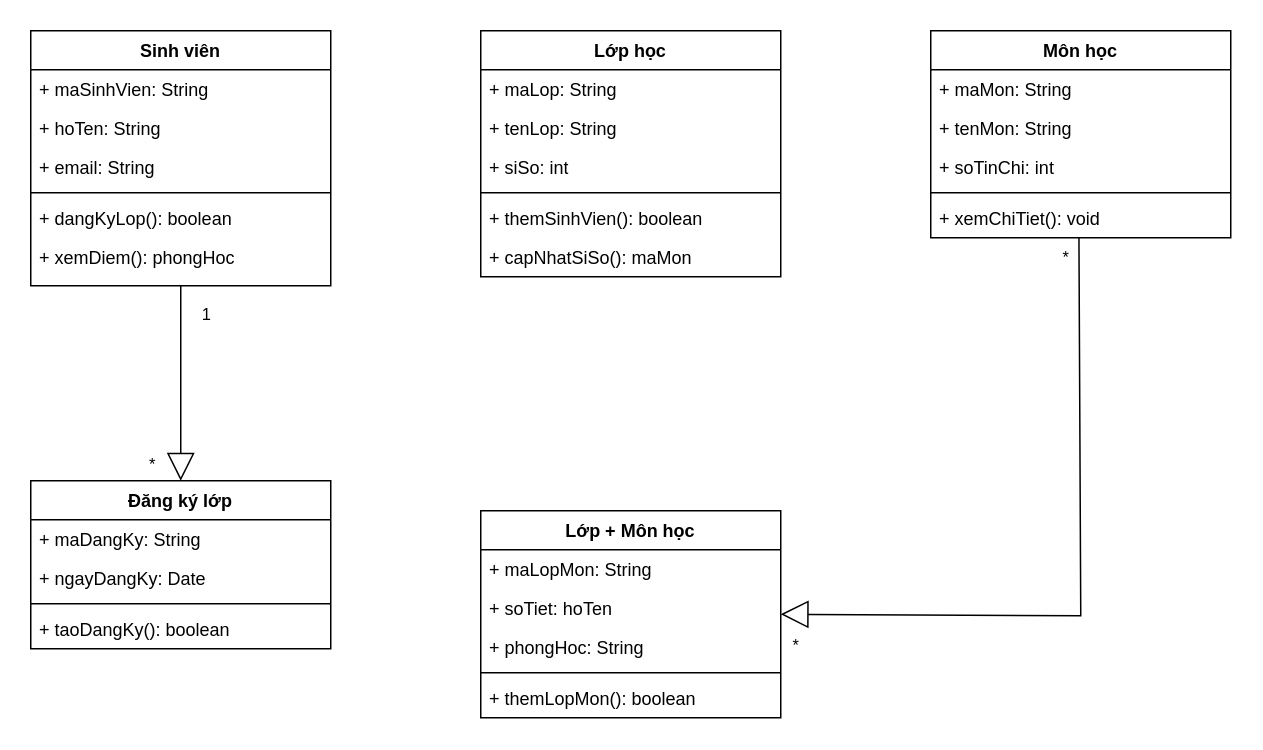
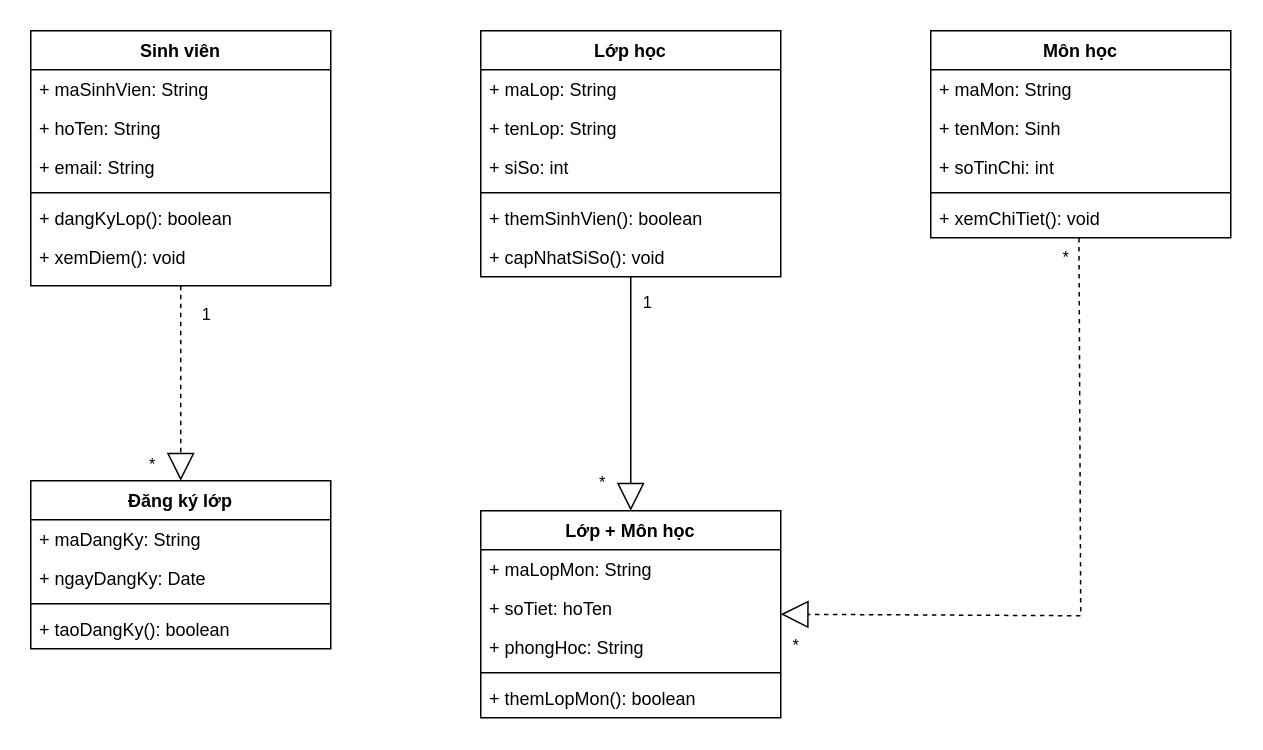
(1011, 130) -> (1001, 130)
(136, 259) -> (114, 259)
(591, 259) -> (584, 259)
(181, 370) -> (181, 370)
none -> (631, 381)
(1081, 565) -> (1081, 565)
